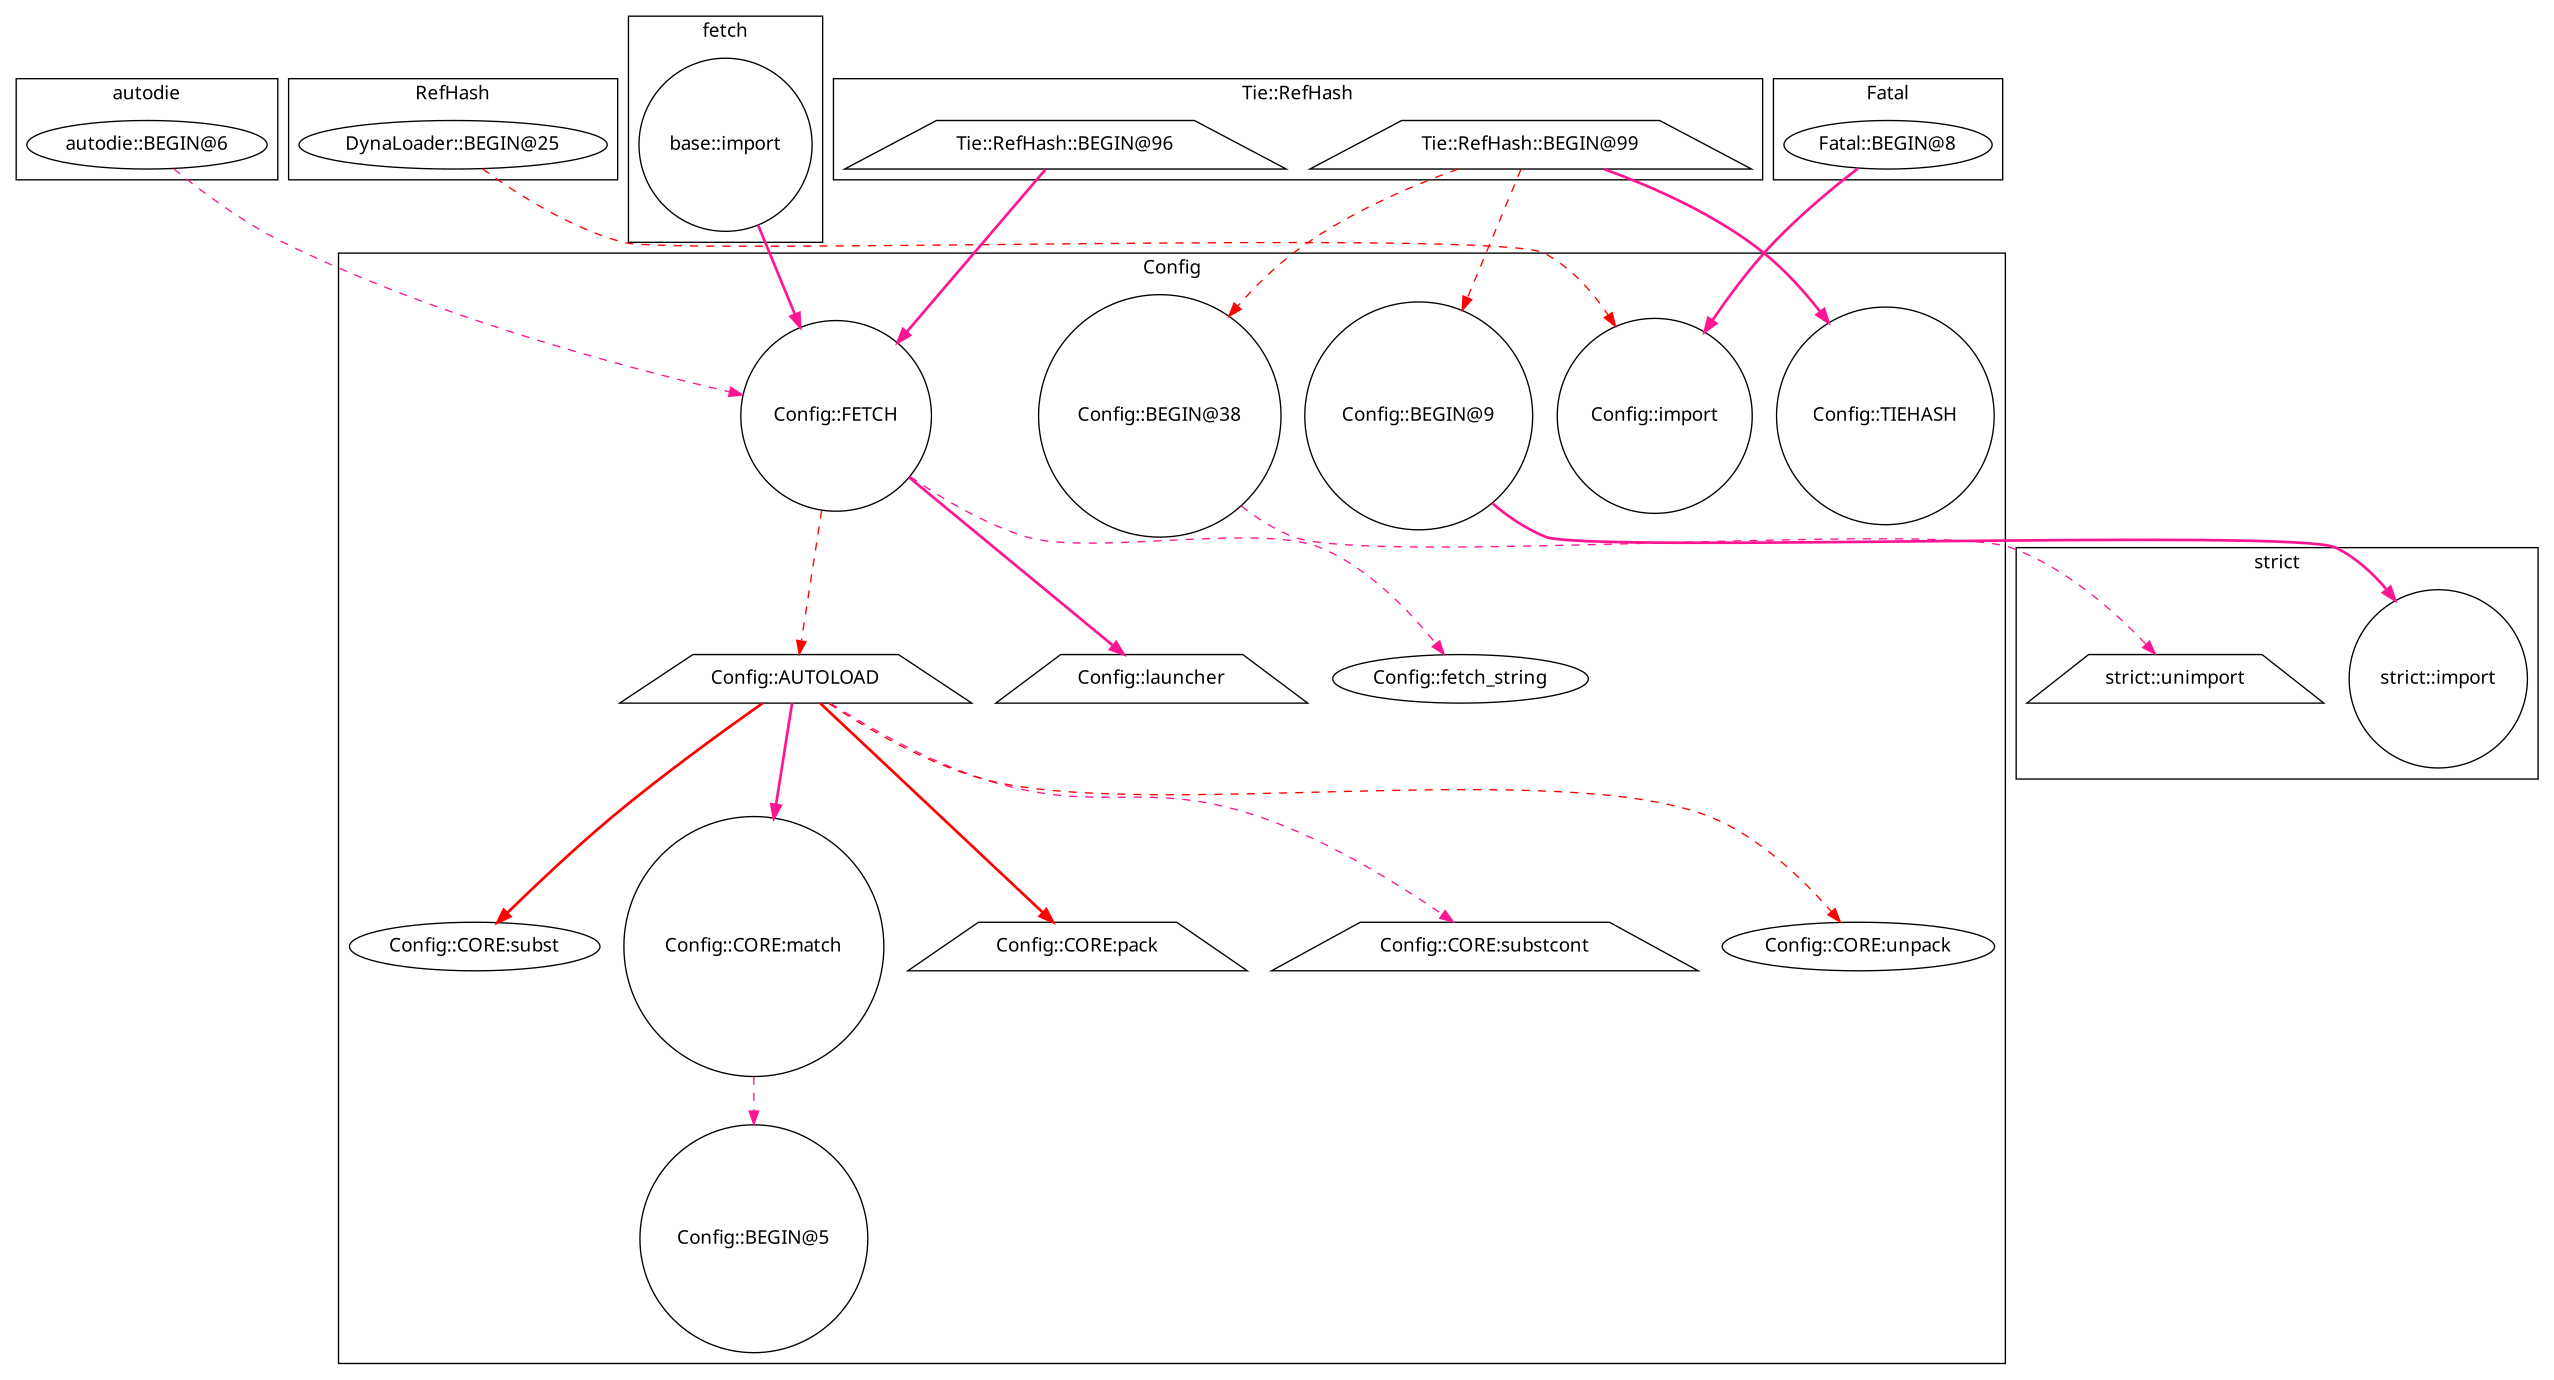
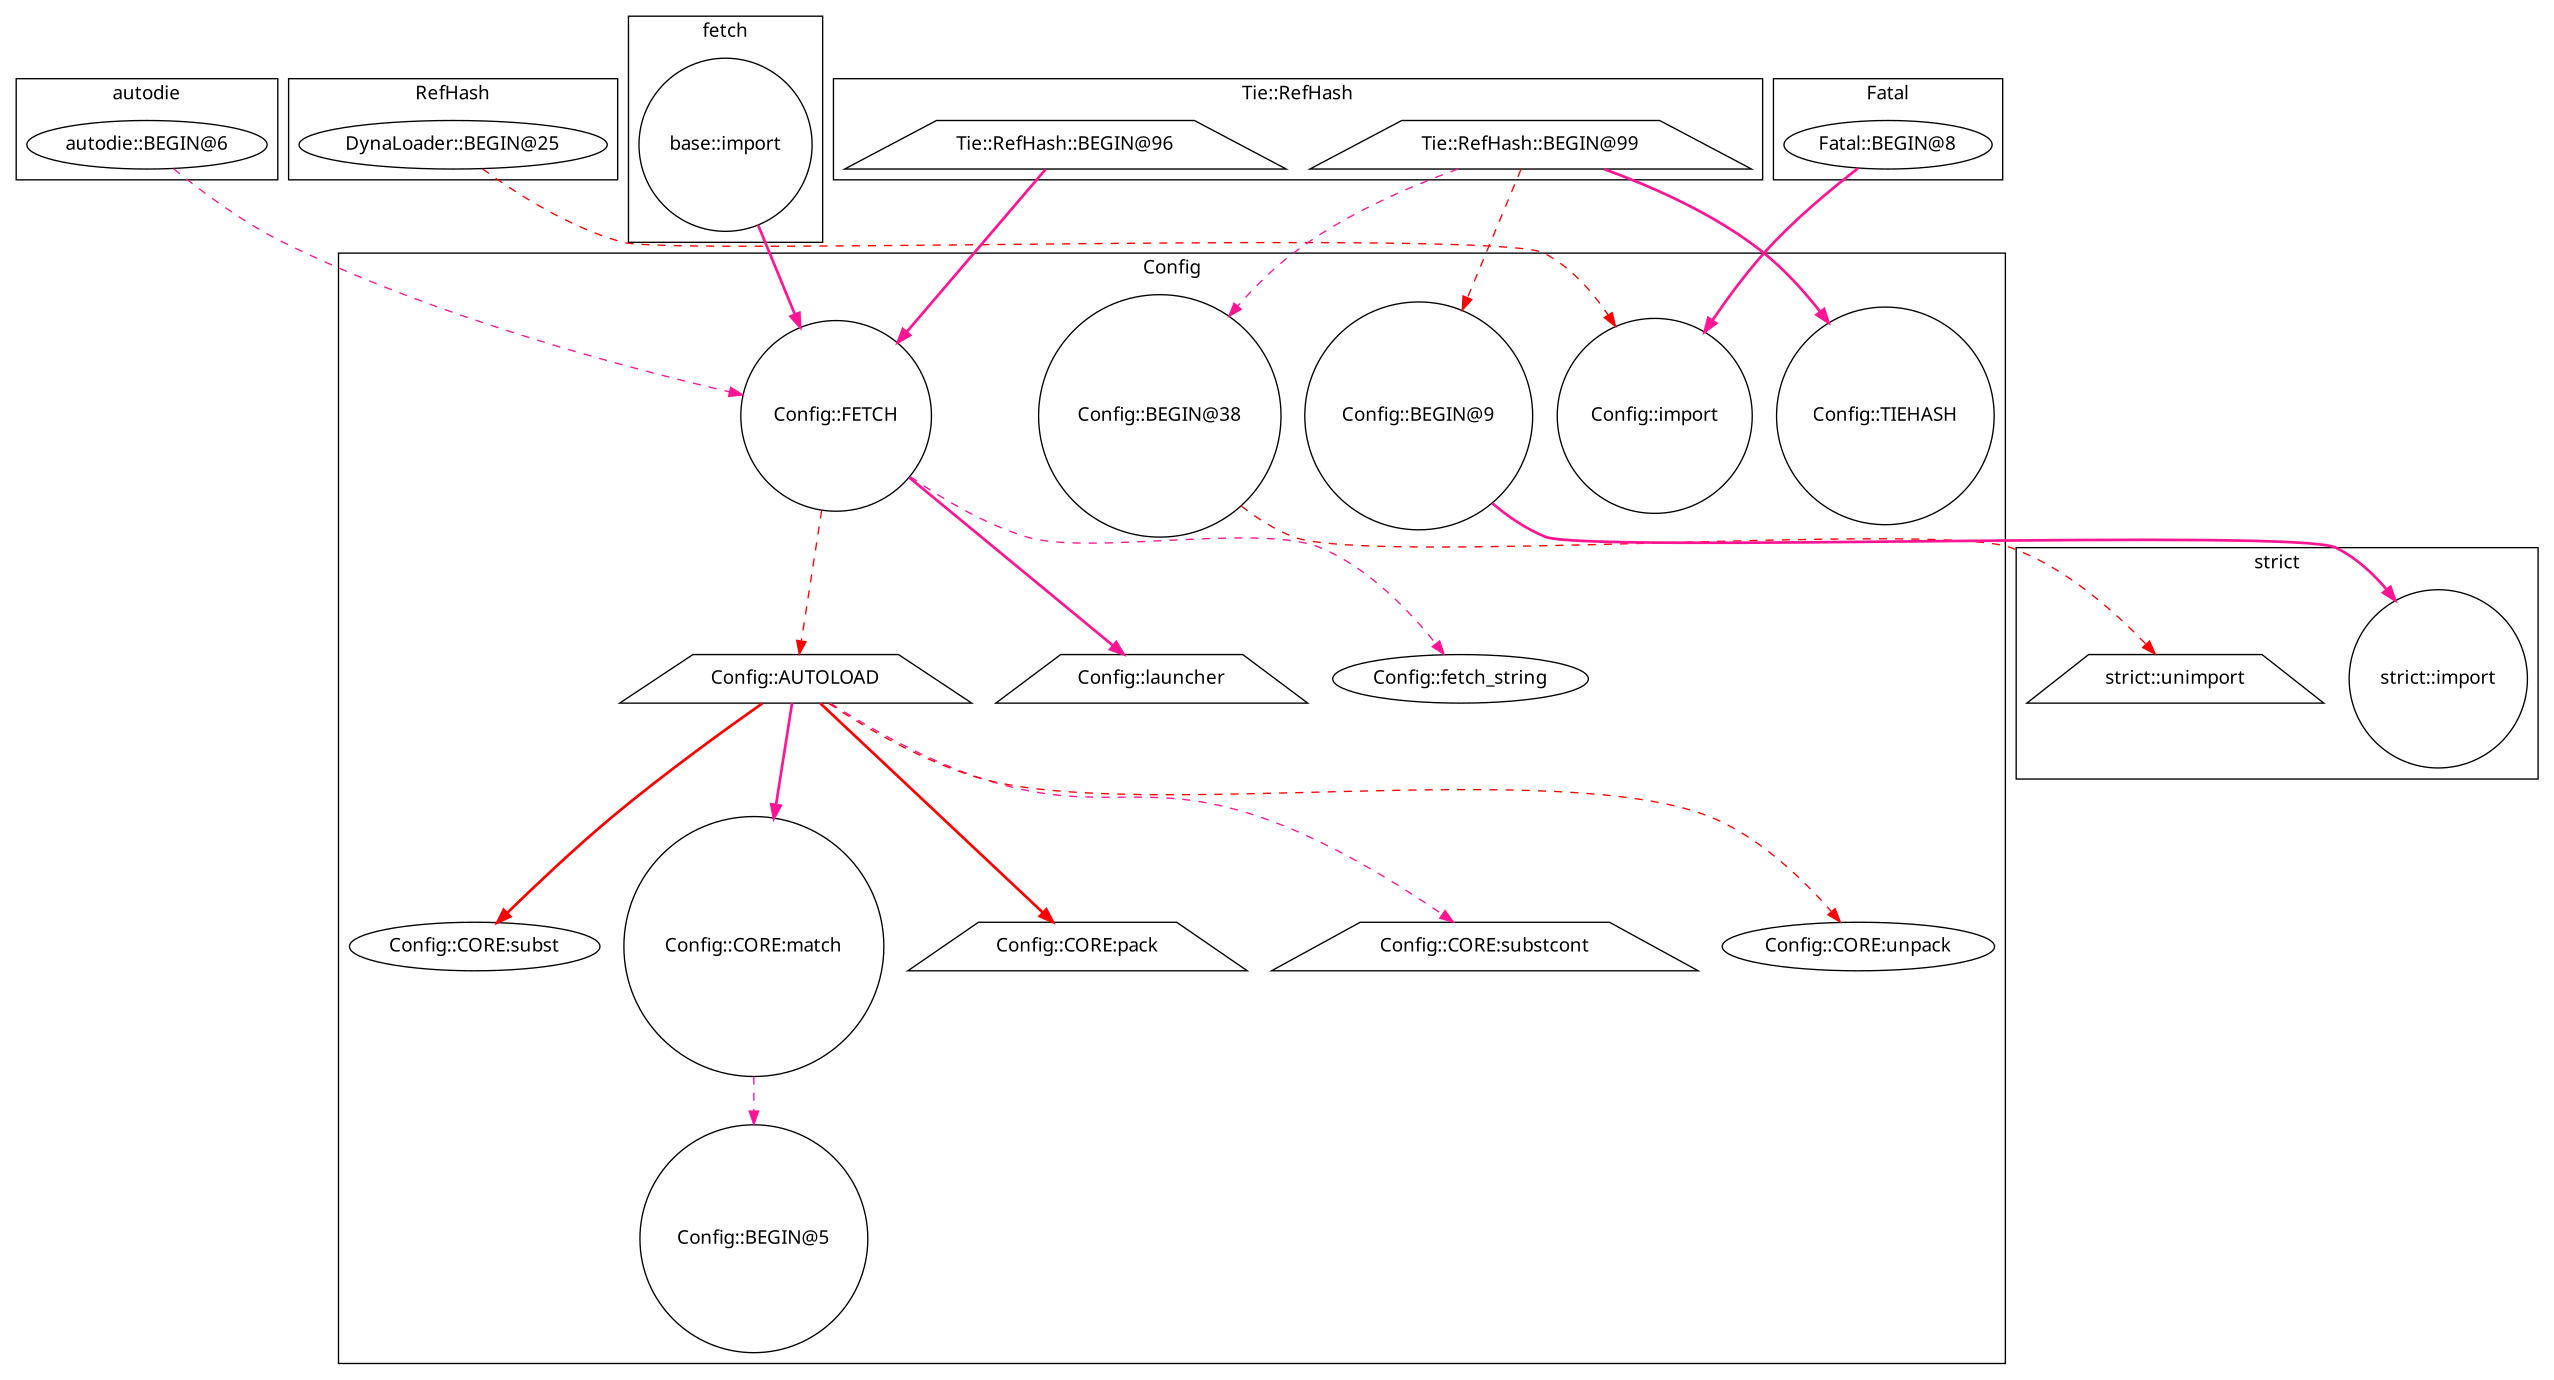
(1339, 223) -> (1339, 223)
(1540, 546) -> (1540, 546)
